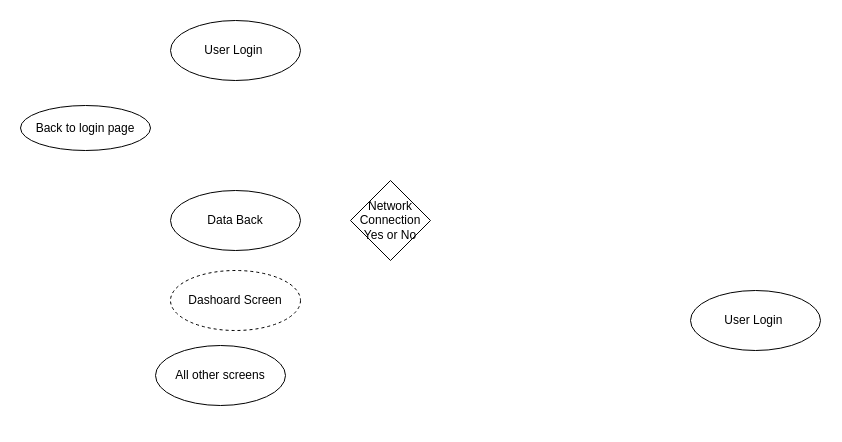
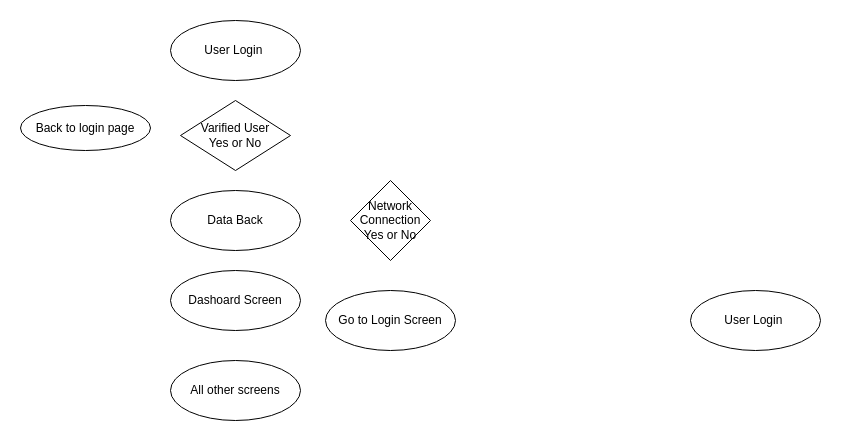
none -> (236, 136)
(236, 301) -> (236, 301)
none -> (391, 321)
(221, 376) -> (236, 391)
